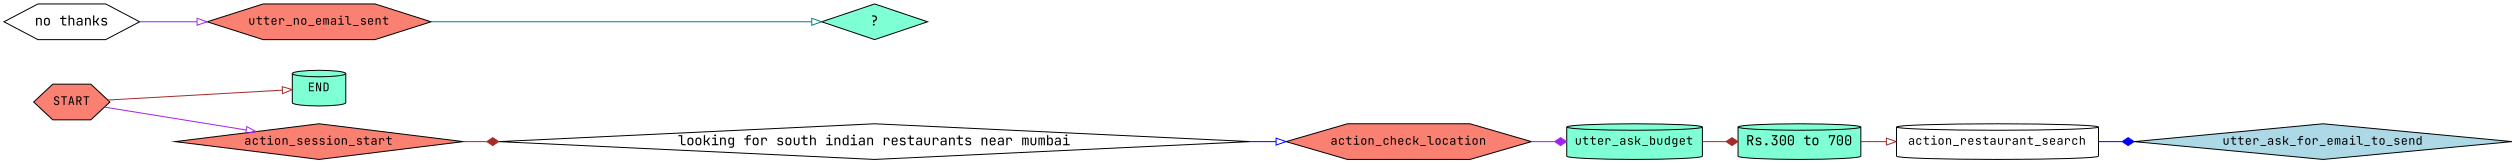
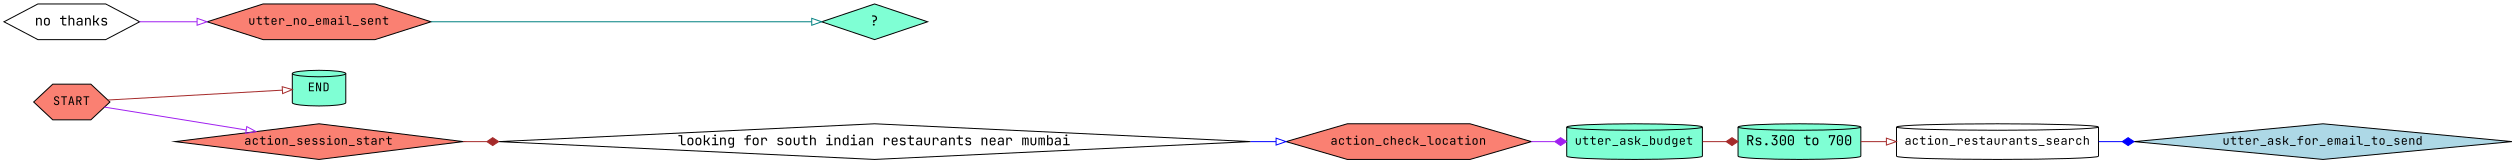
(1997, 142) -> (1997, 142)
